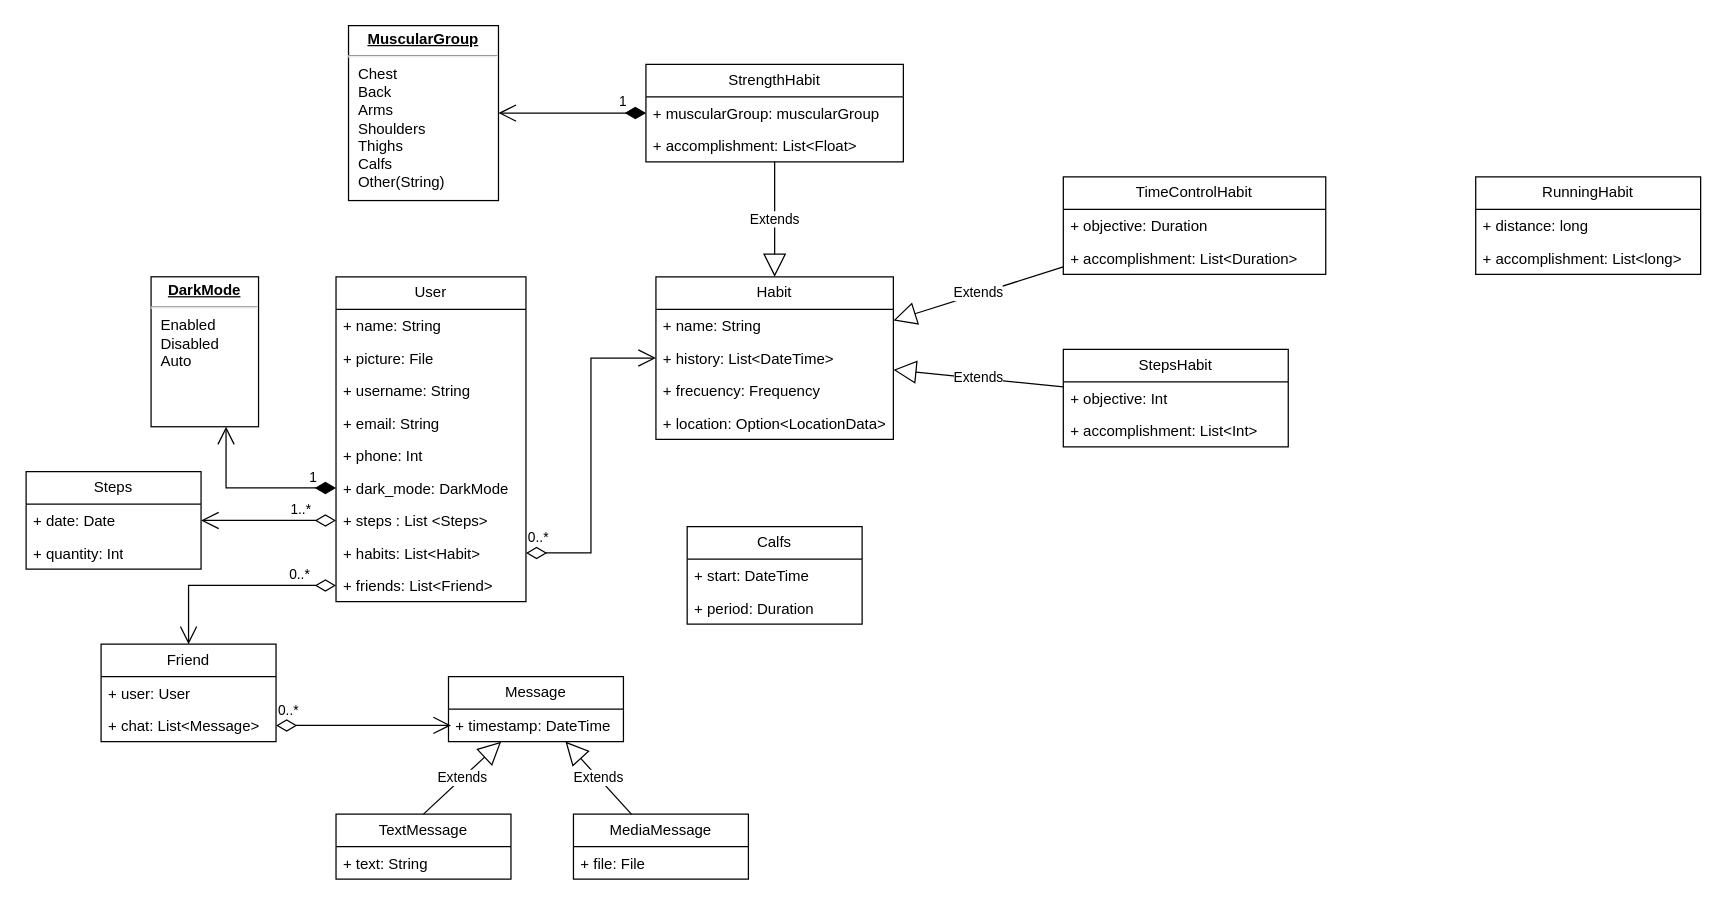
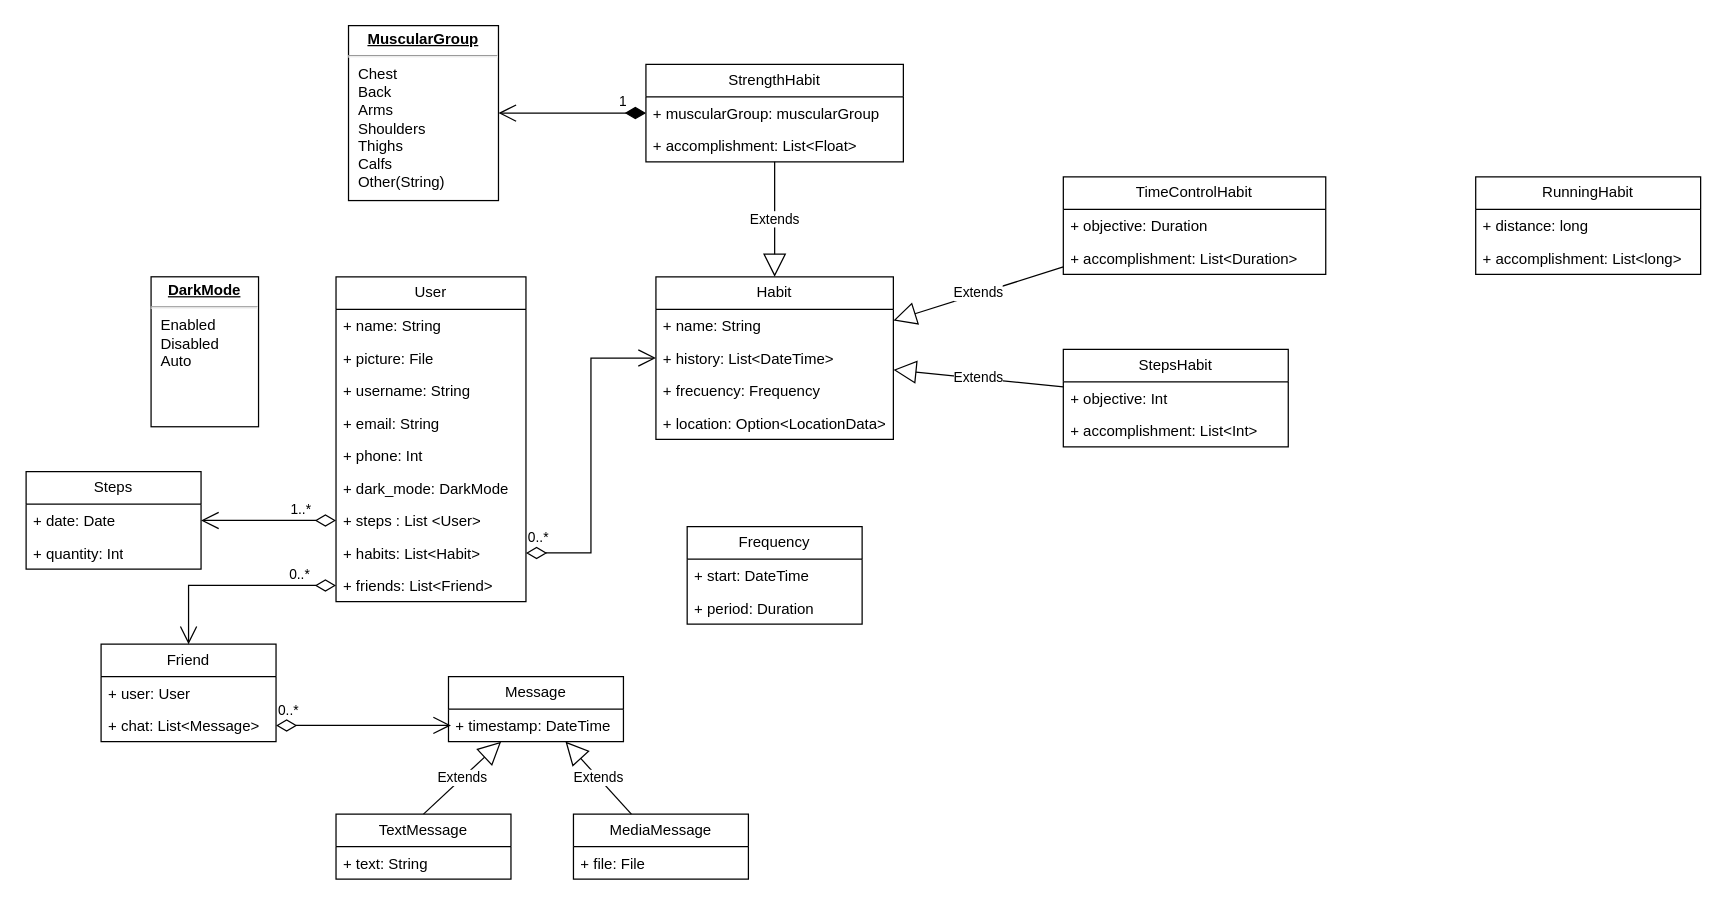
(242, 488) -> none
(424, 522) -> (420, 522)
(774, 543) -> (774, 543)
